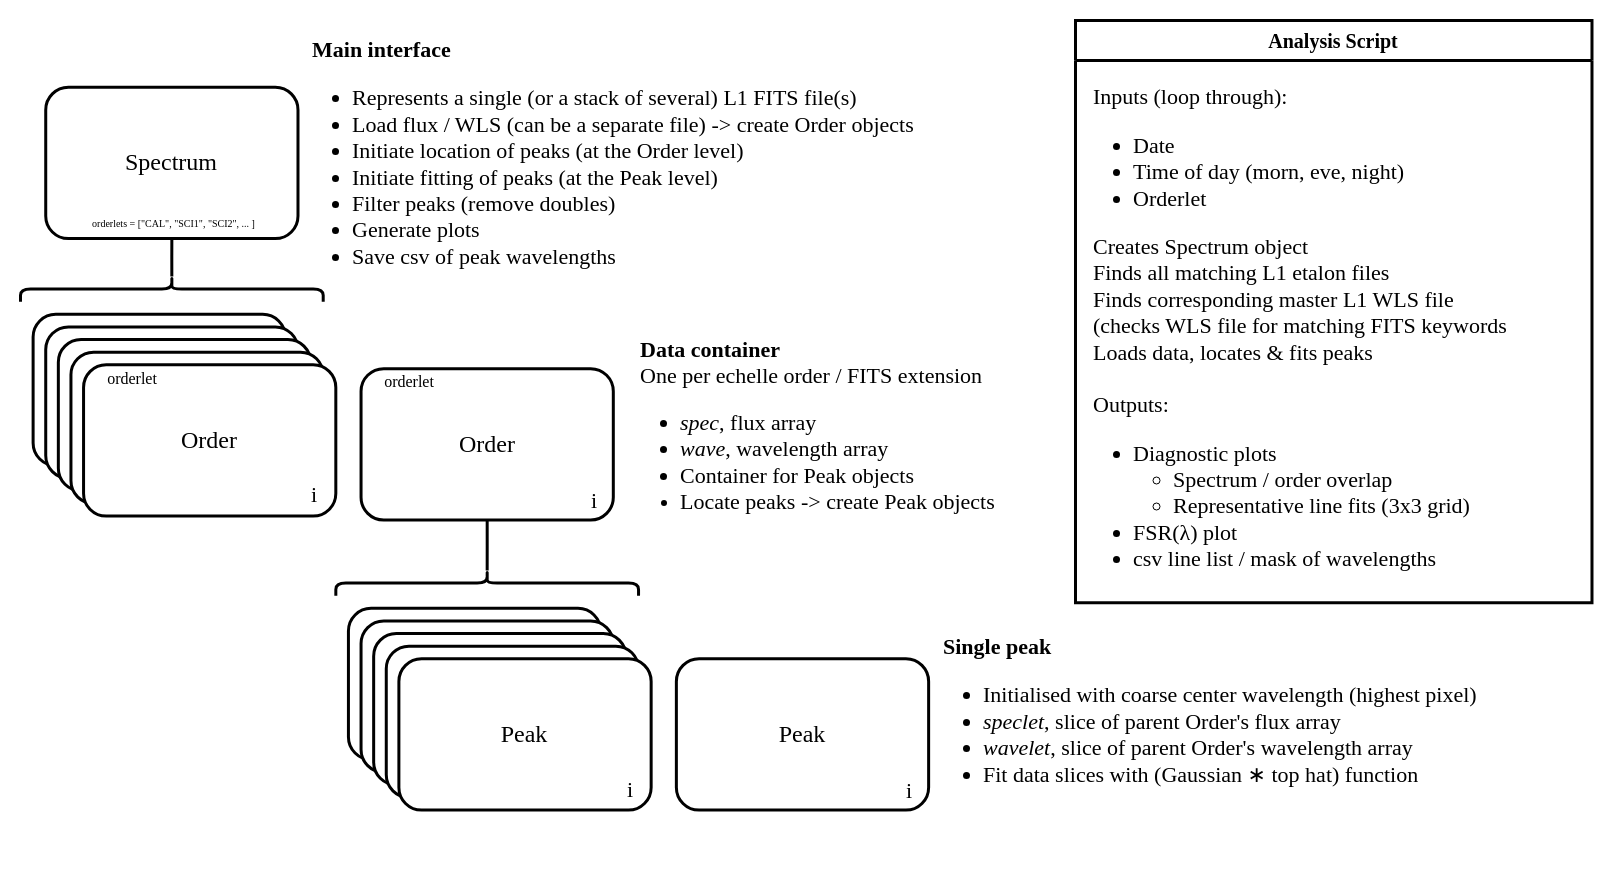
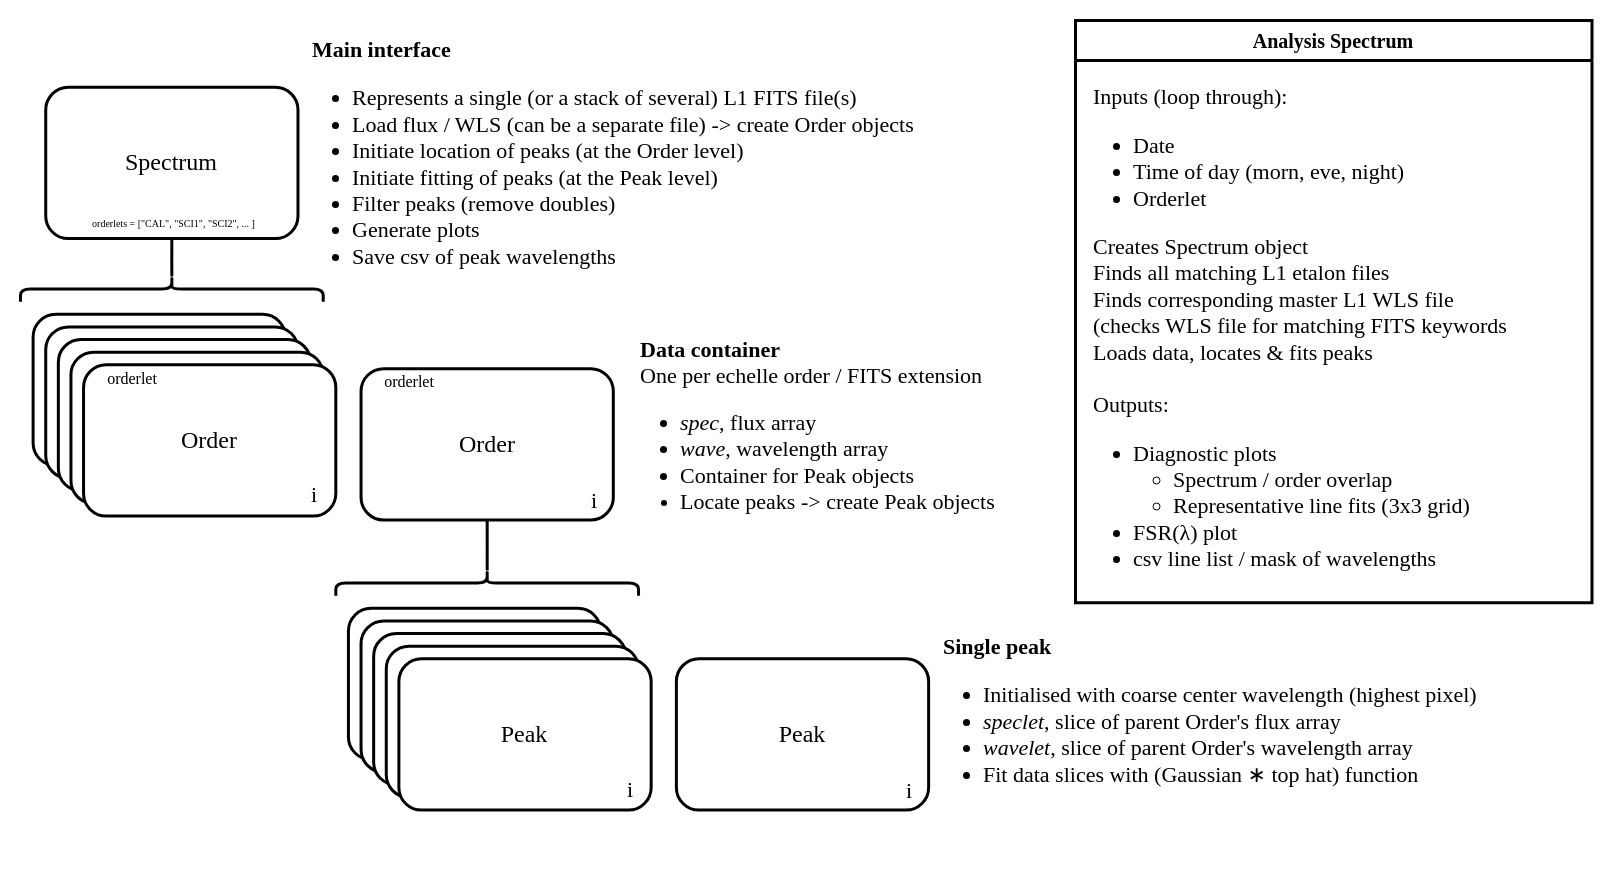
(1334, 41) -> (1334, 41)
